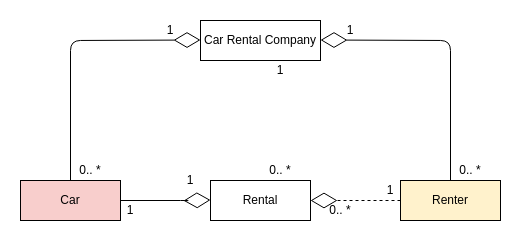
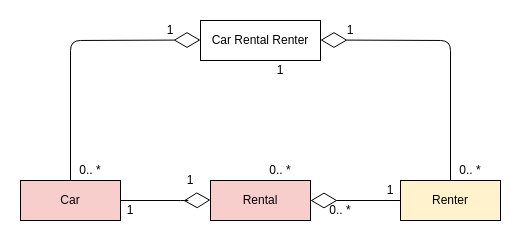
(261, 41) -> (261, 41)
(261, 201) -> (261, 201)
(368, 201) -> (368, 201)
